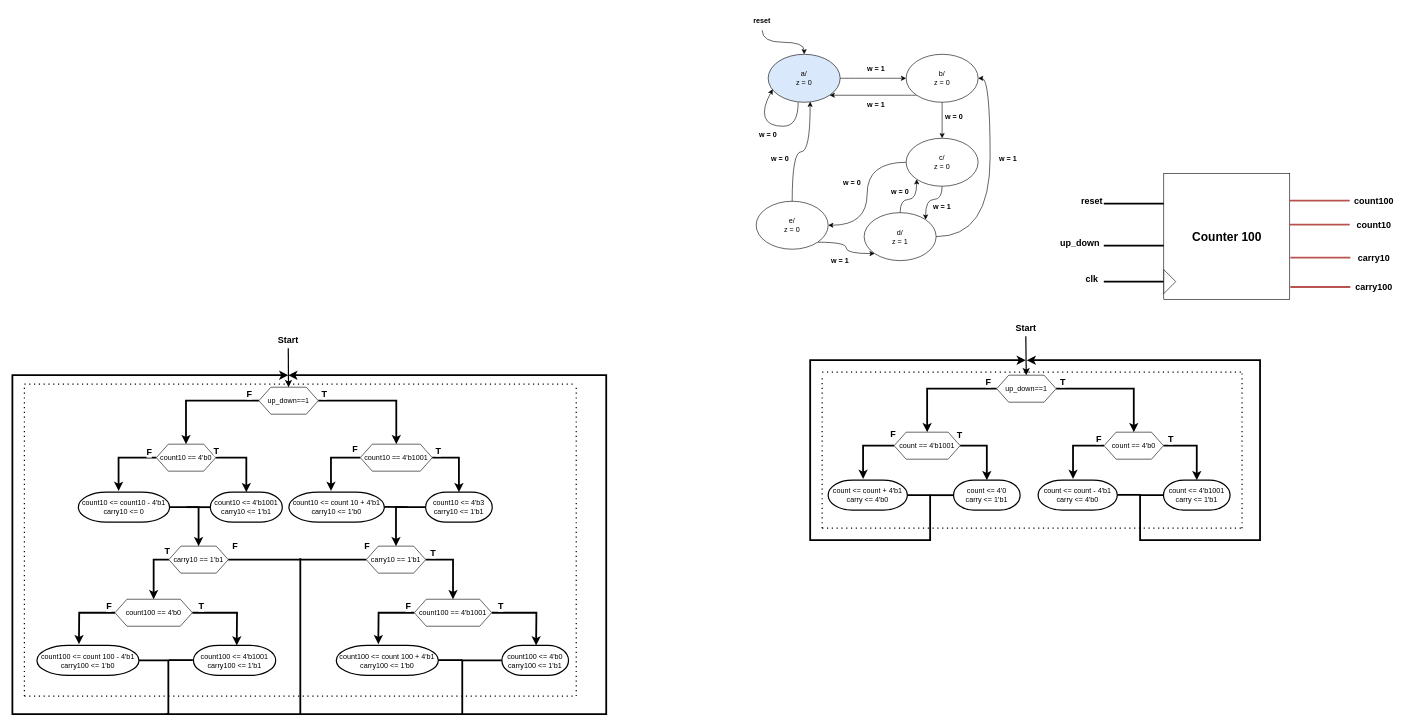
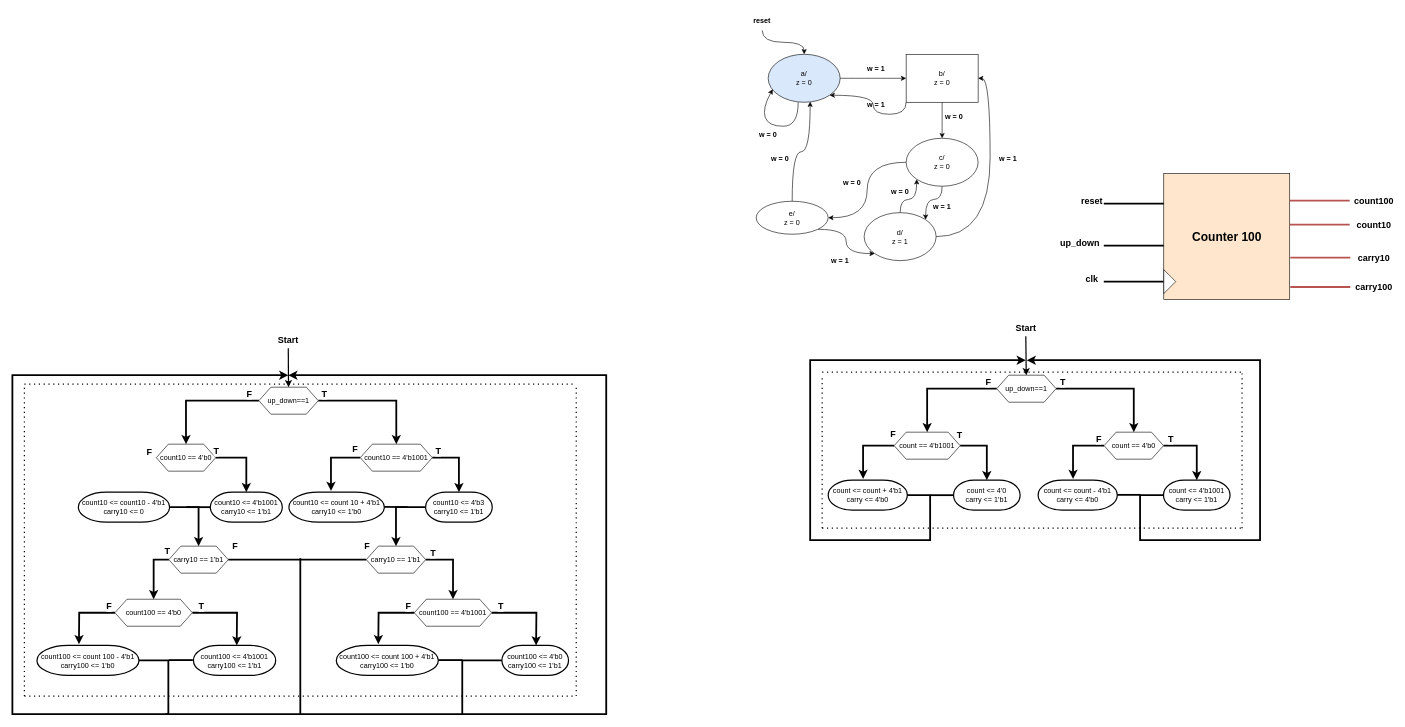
(942, 78) -> (942, 78)
(792, 225) -> (792, 218)
(1227, 237) -> (1227, 237)
(124, 458) -> none
